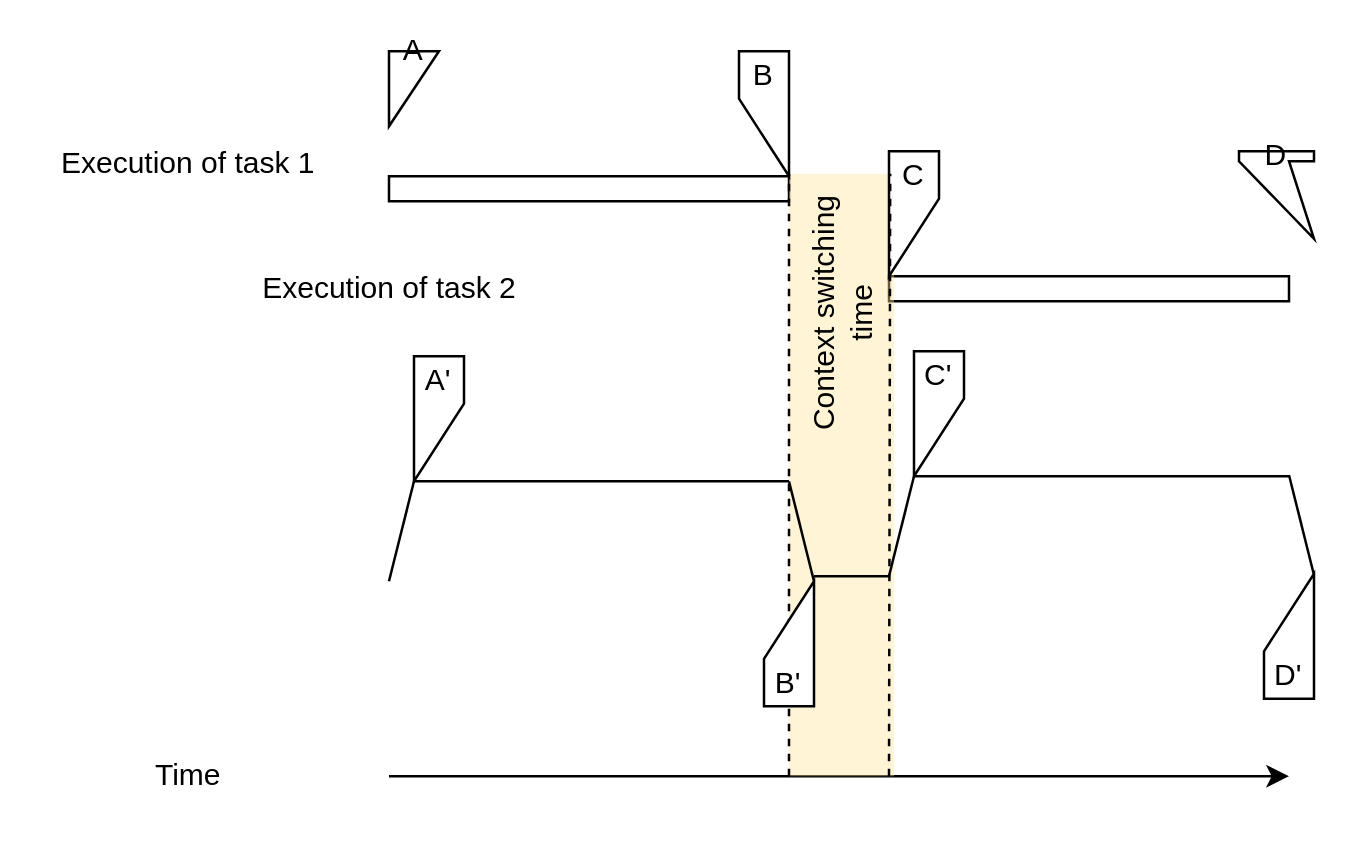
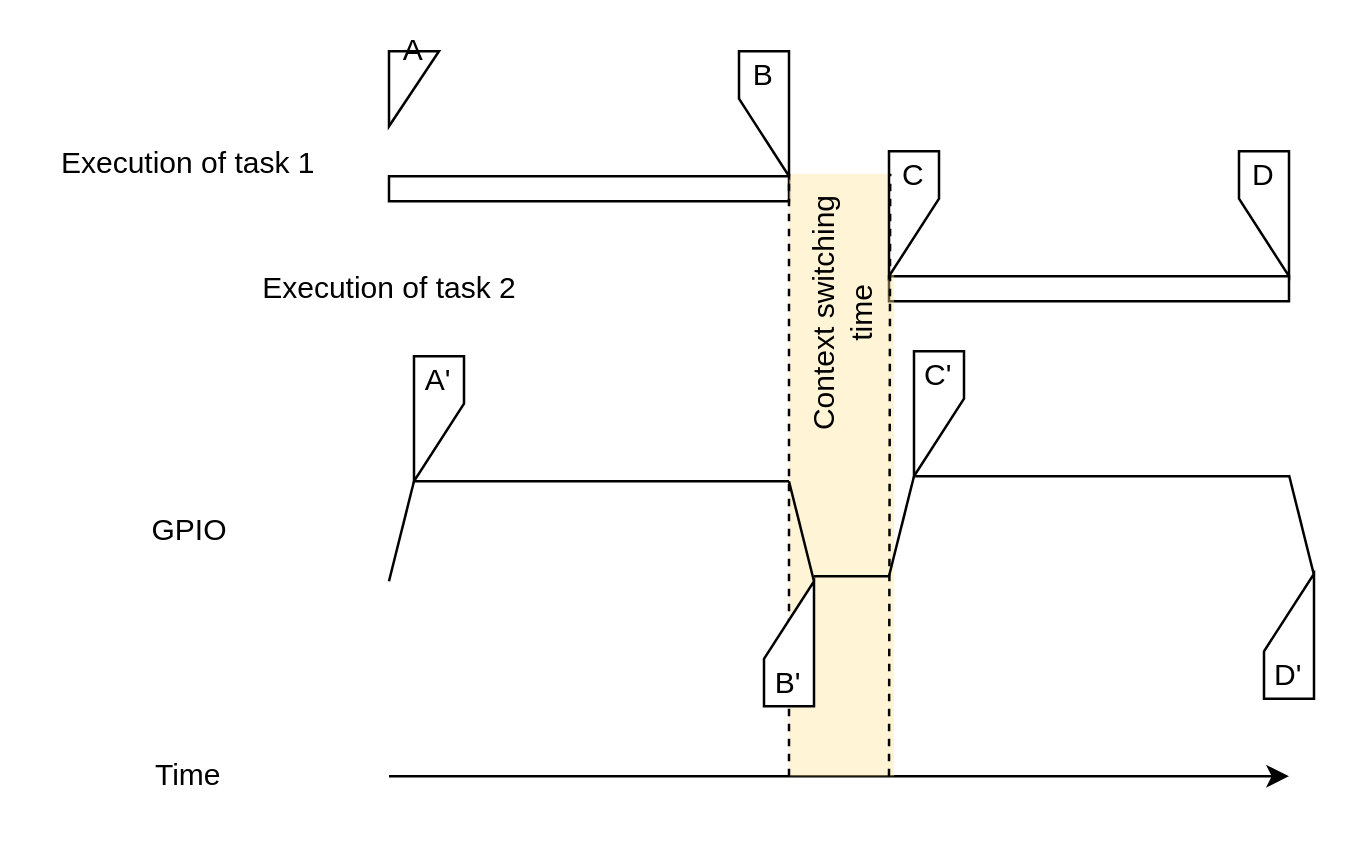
(1276, 195) -> (1264, 214)
none -> (189, 531)
